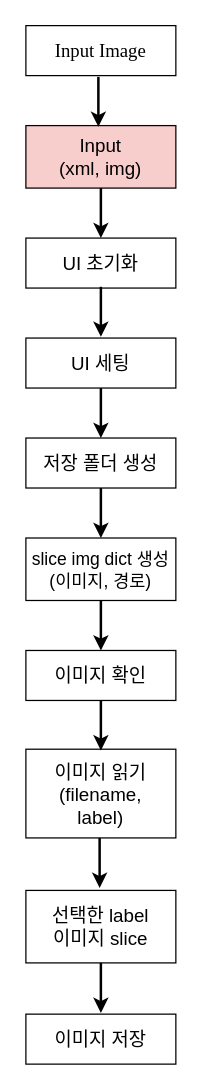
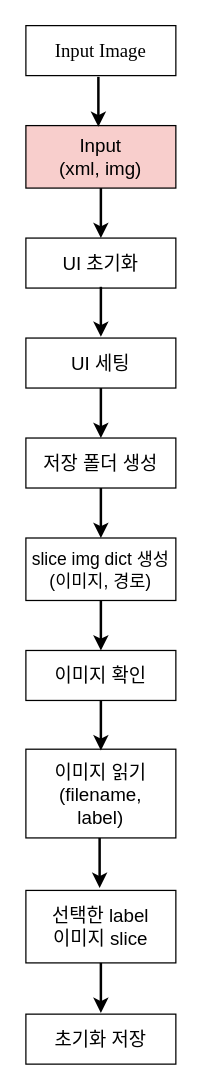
(101, 1039) -> (101, 1039)
